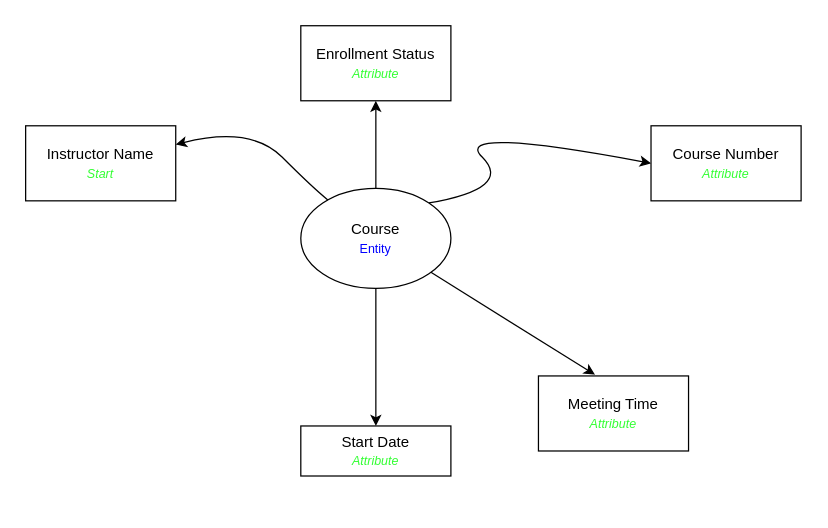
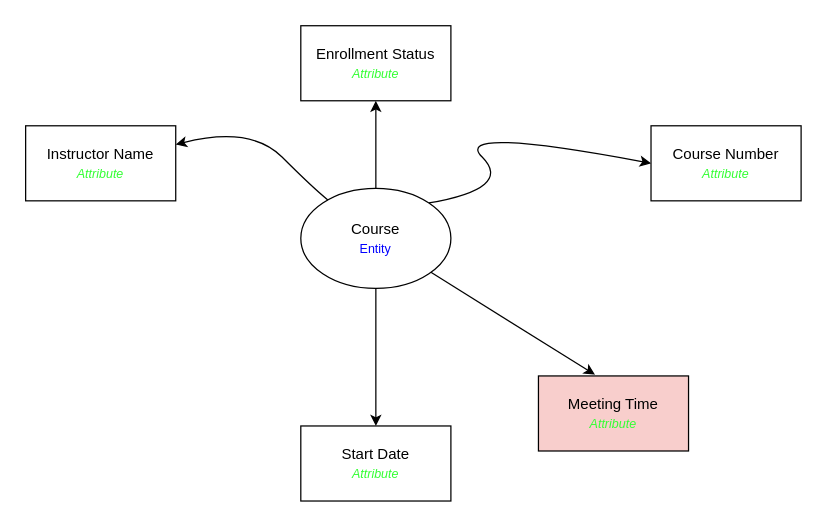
(101, 163) -> (101, 163)
(613, 413) -> (613, 413)
(376, 451) -> (376, 463)
